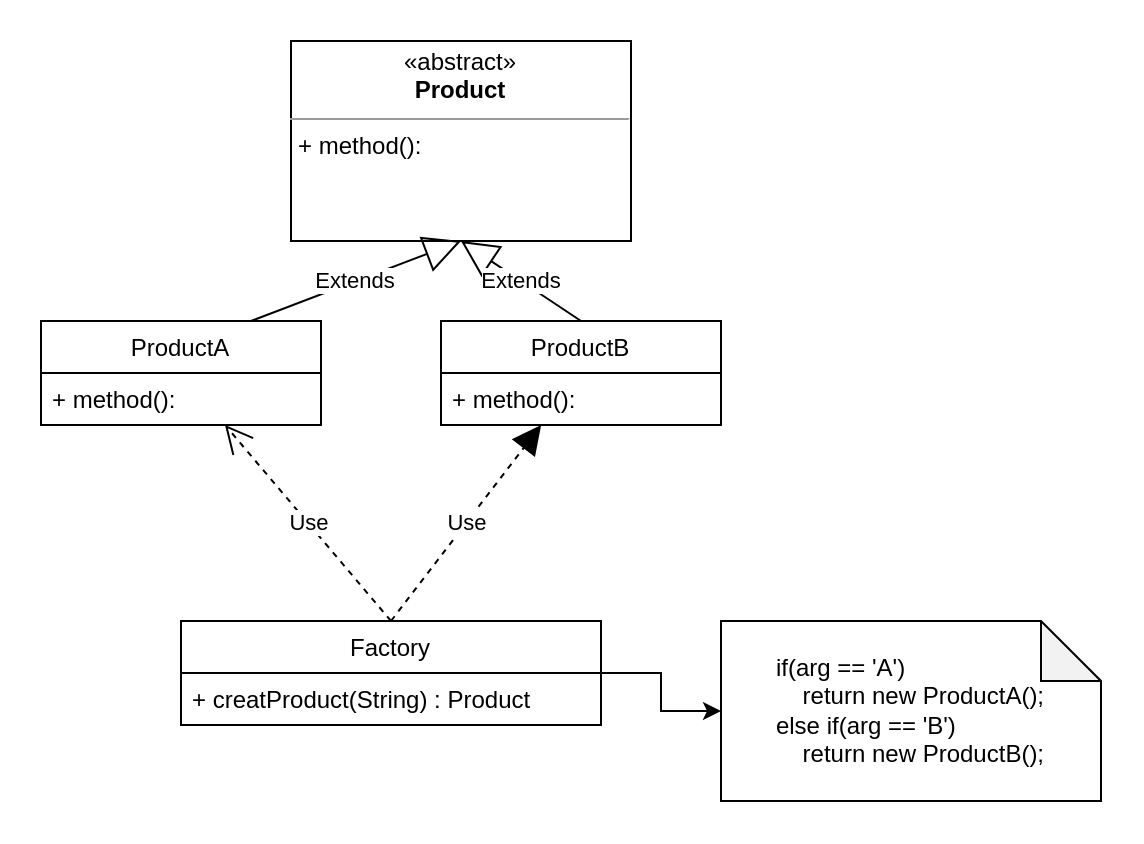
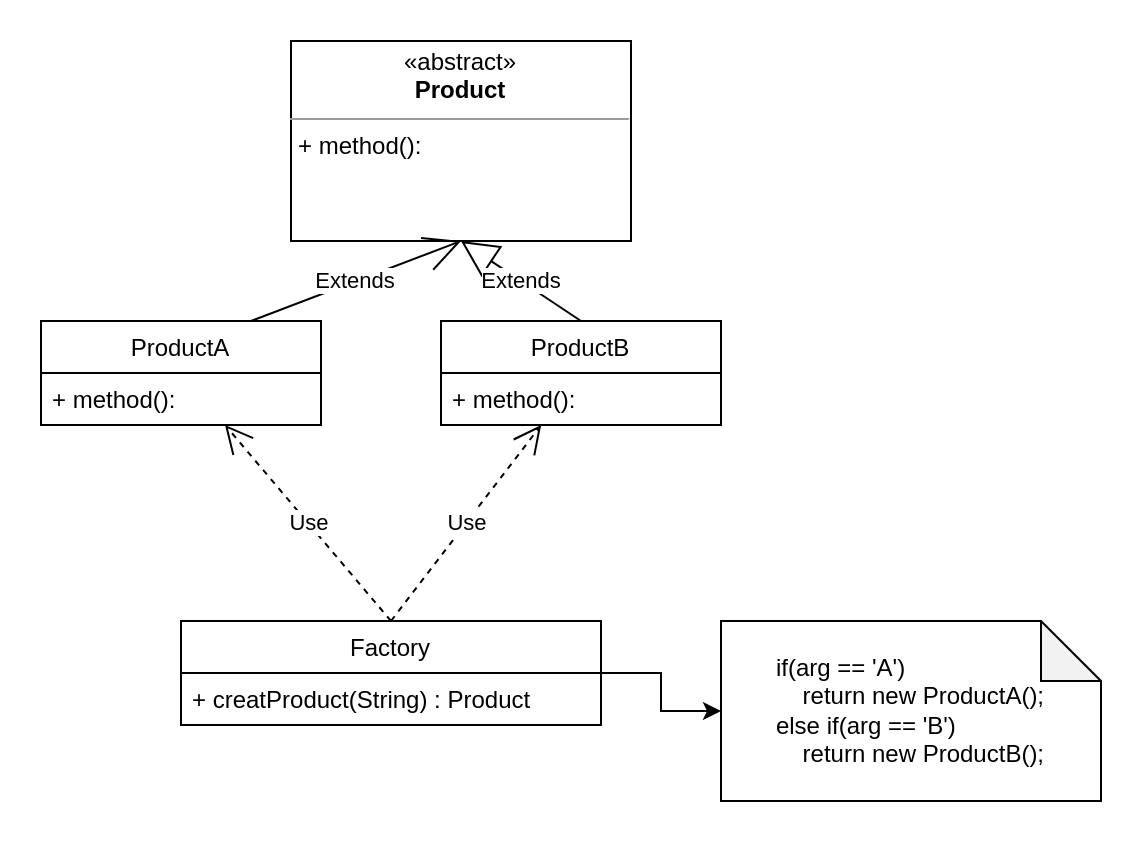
(426, 254) -> (441, 249)
(523, 448) -> (531, 439)
